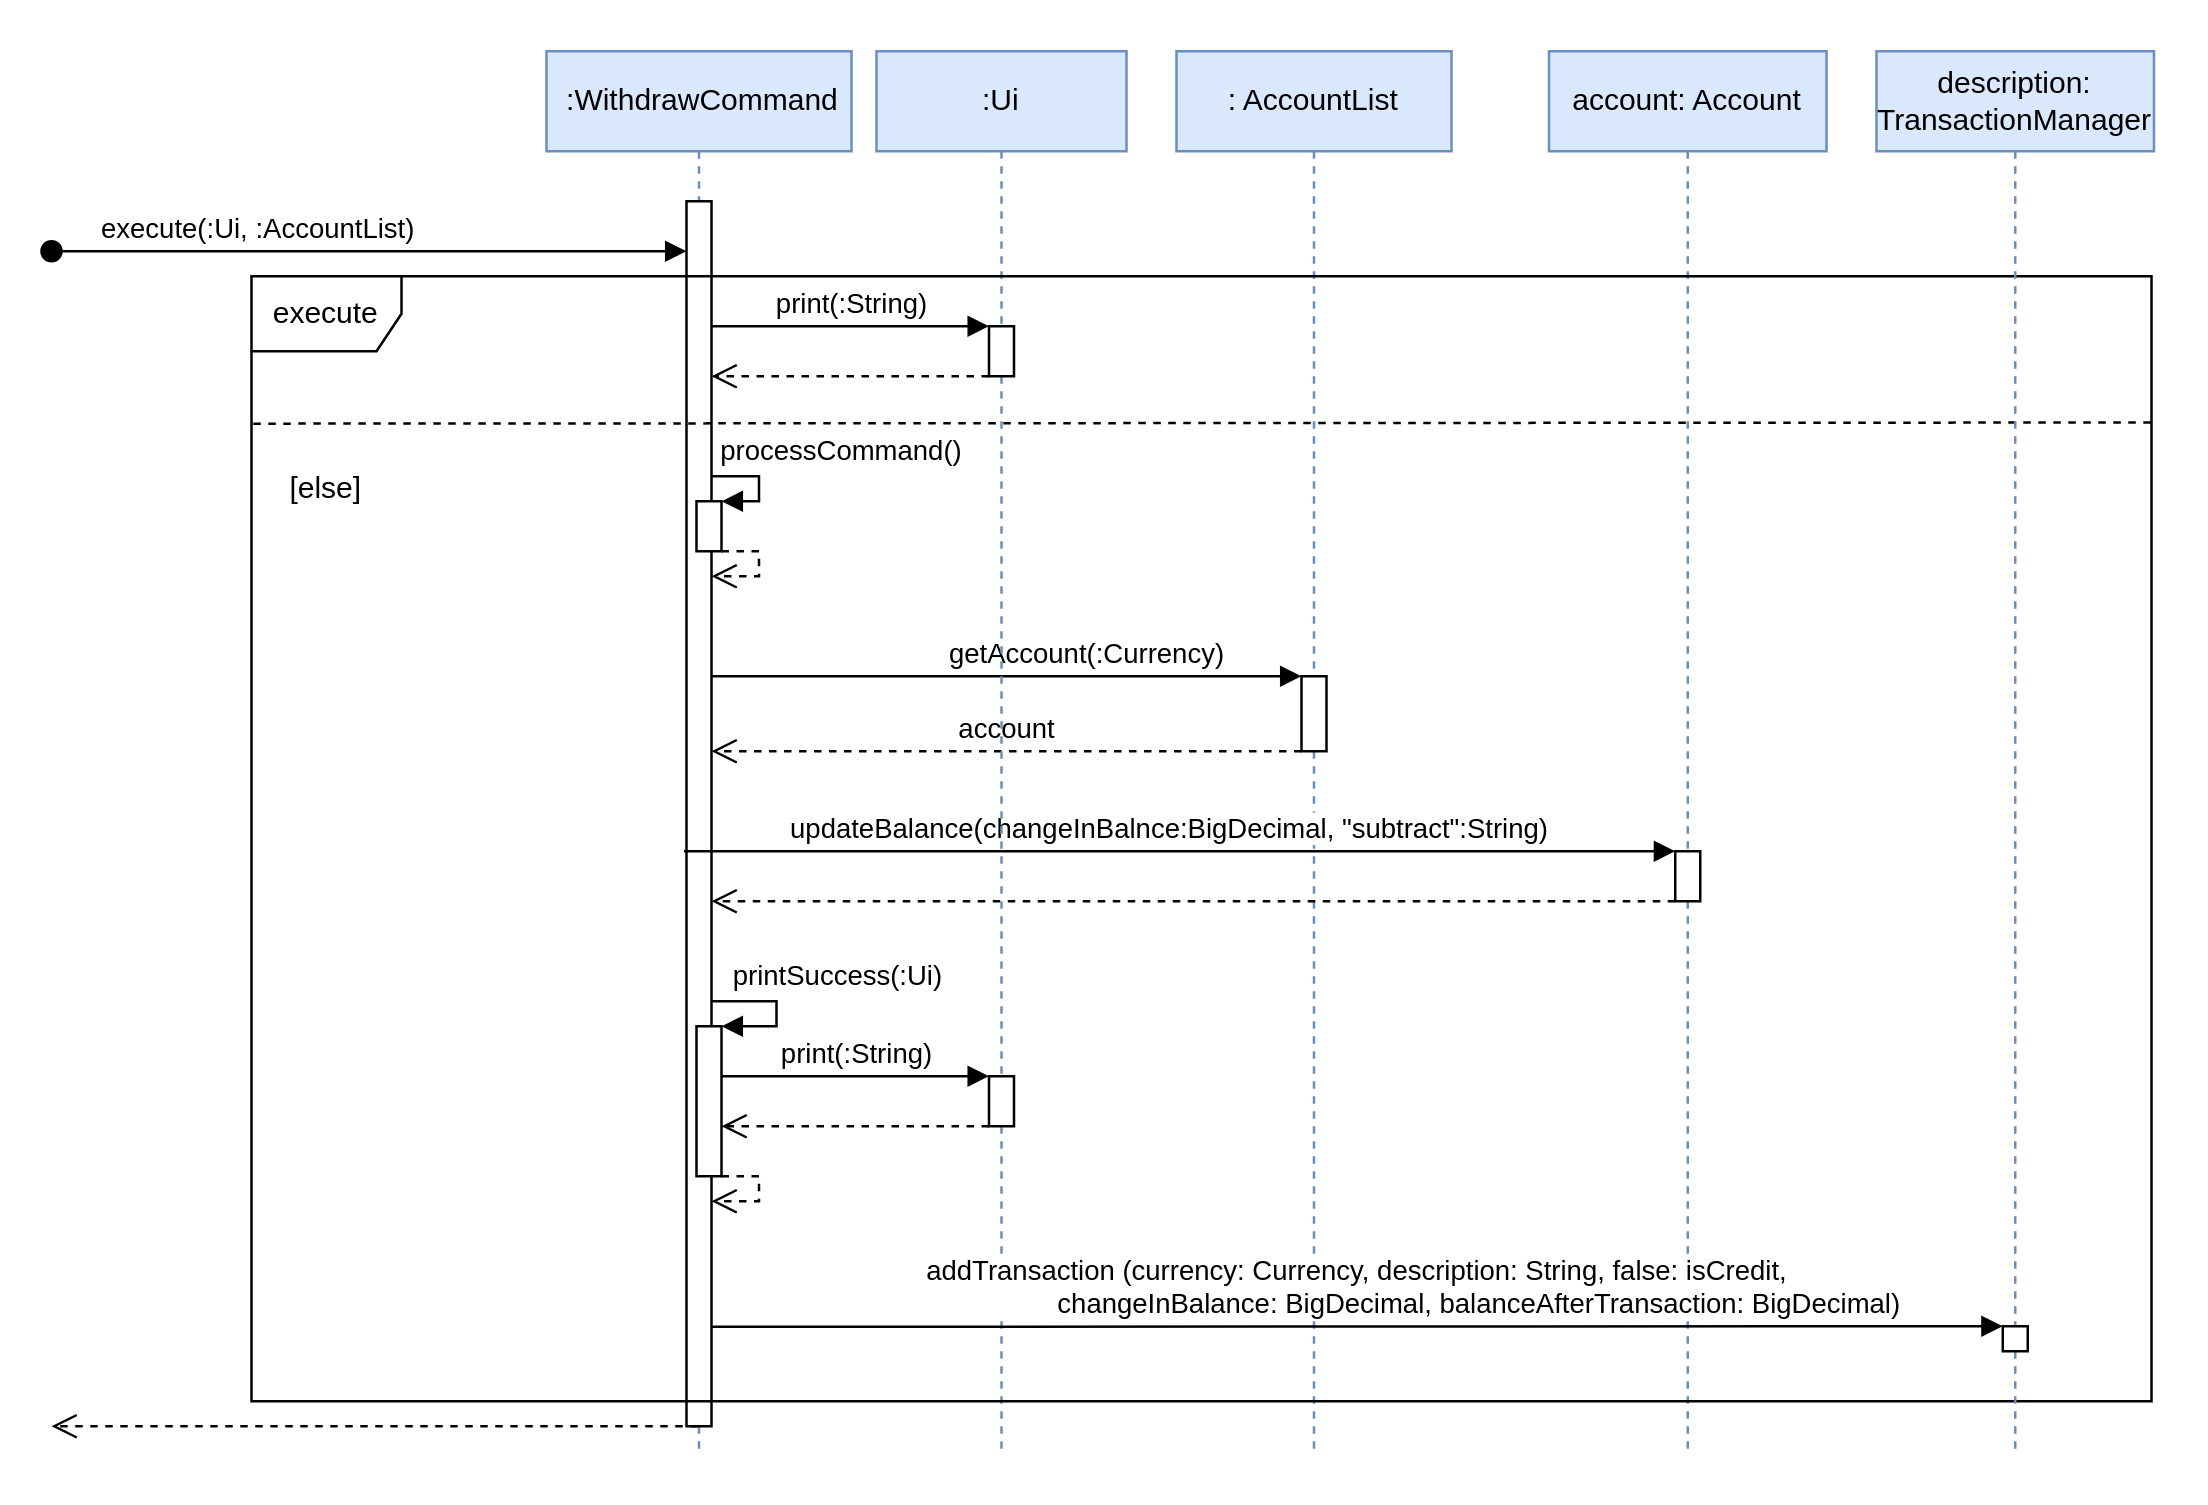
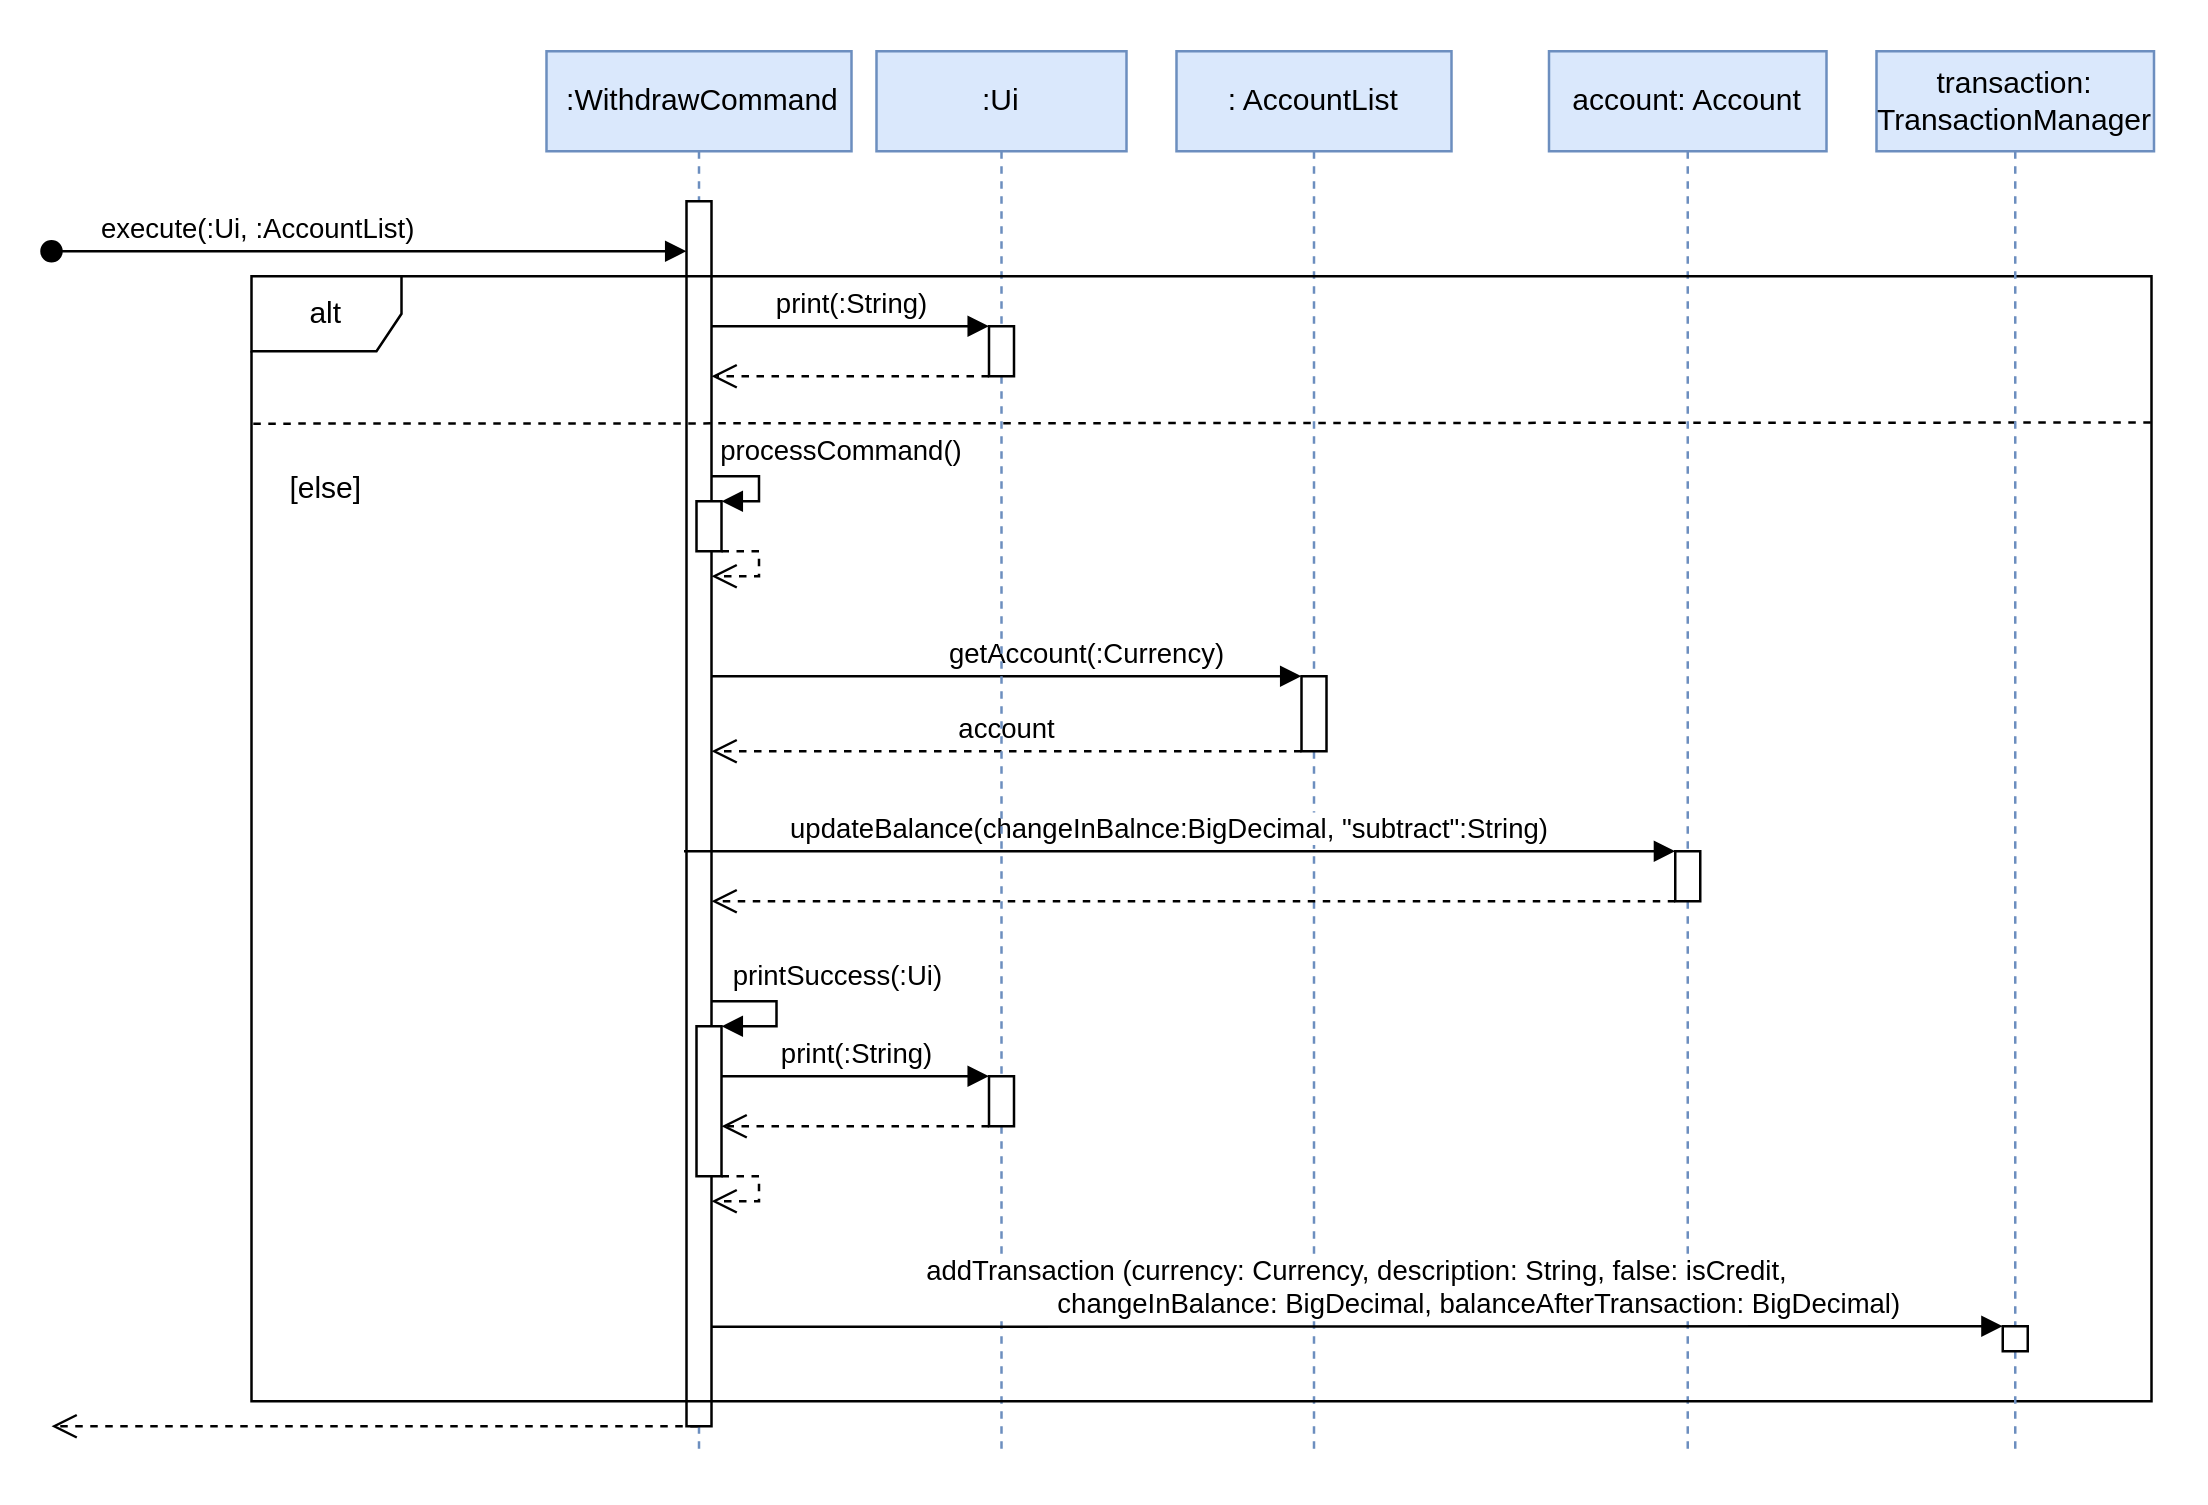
(2015, 101) -> (2015, 101)
(326, 314) -> (326, 314)
